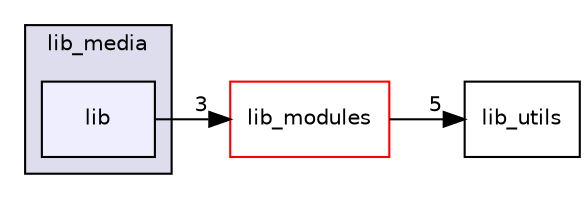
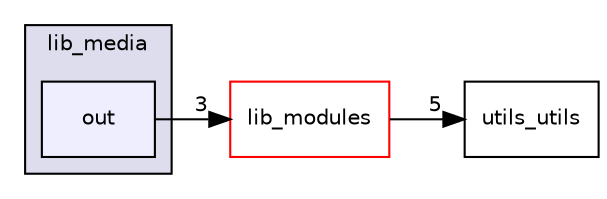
(98, 119) -> (98, 119)
(522, 119) -> (532, 119)
